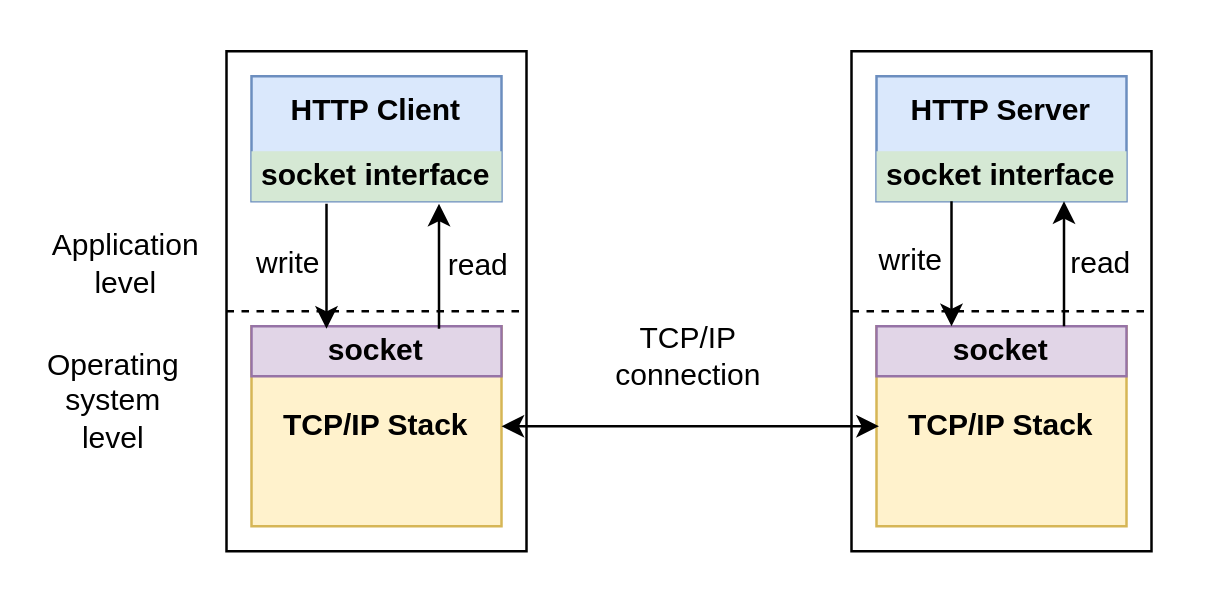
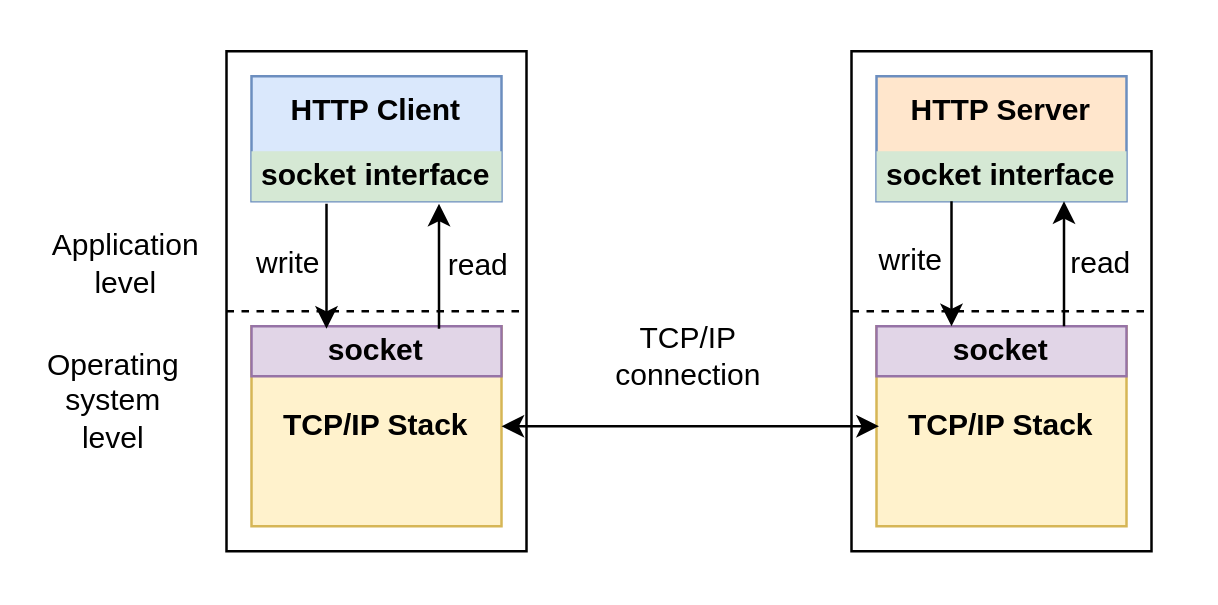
(1001, 139) -> (1001, 139)
